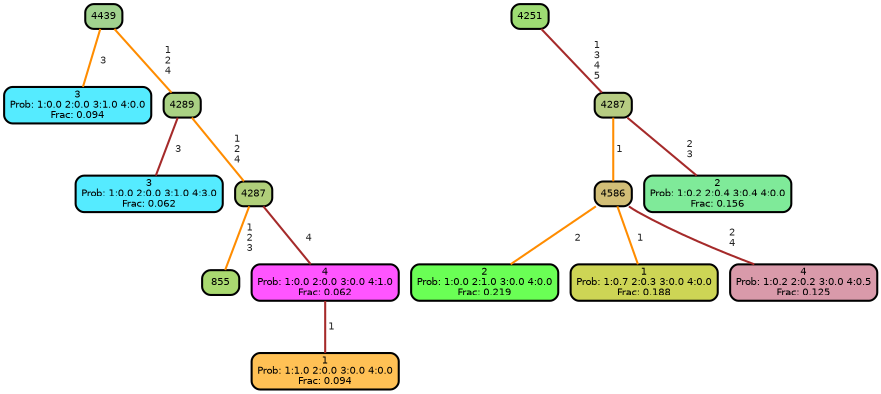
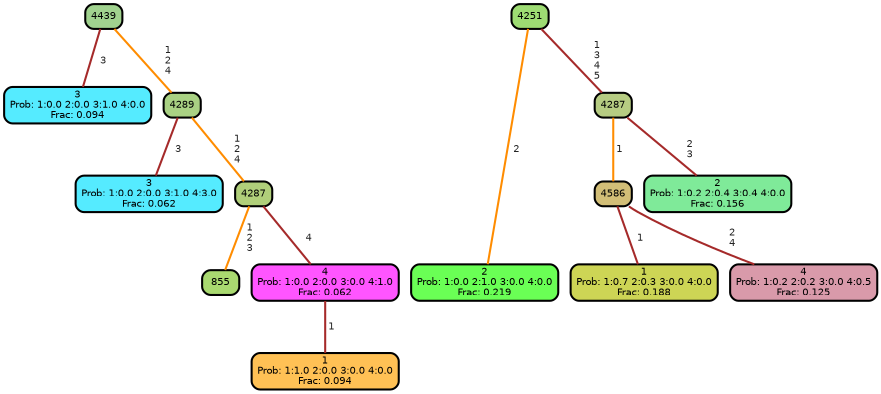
(92, 58) -> (92, 58)
(553, 235) -> (508, 147)
(628, 235) -> (628, 235)
